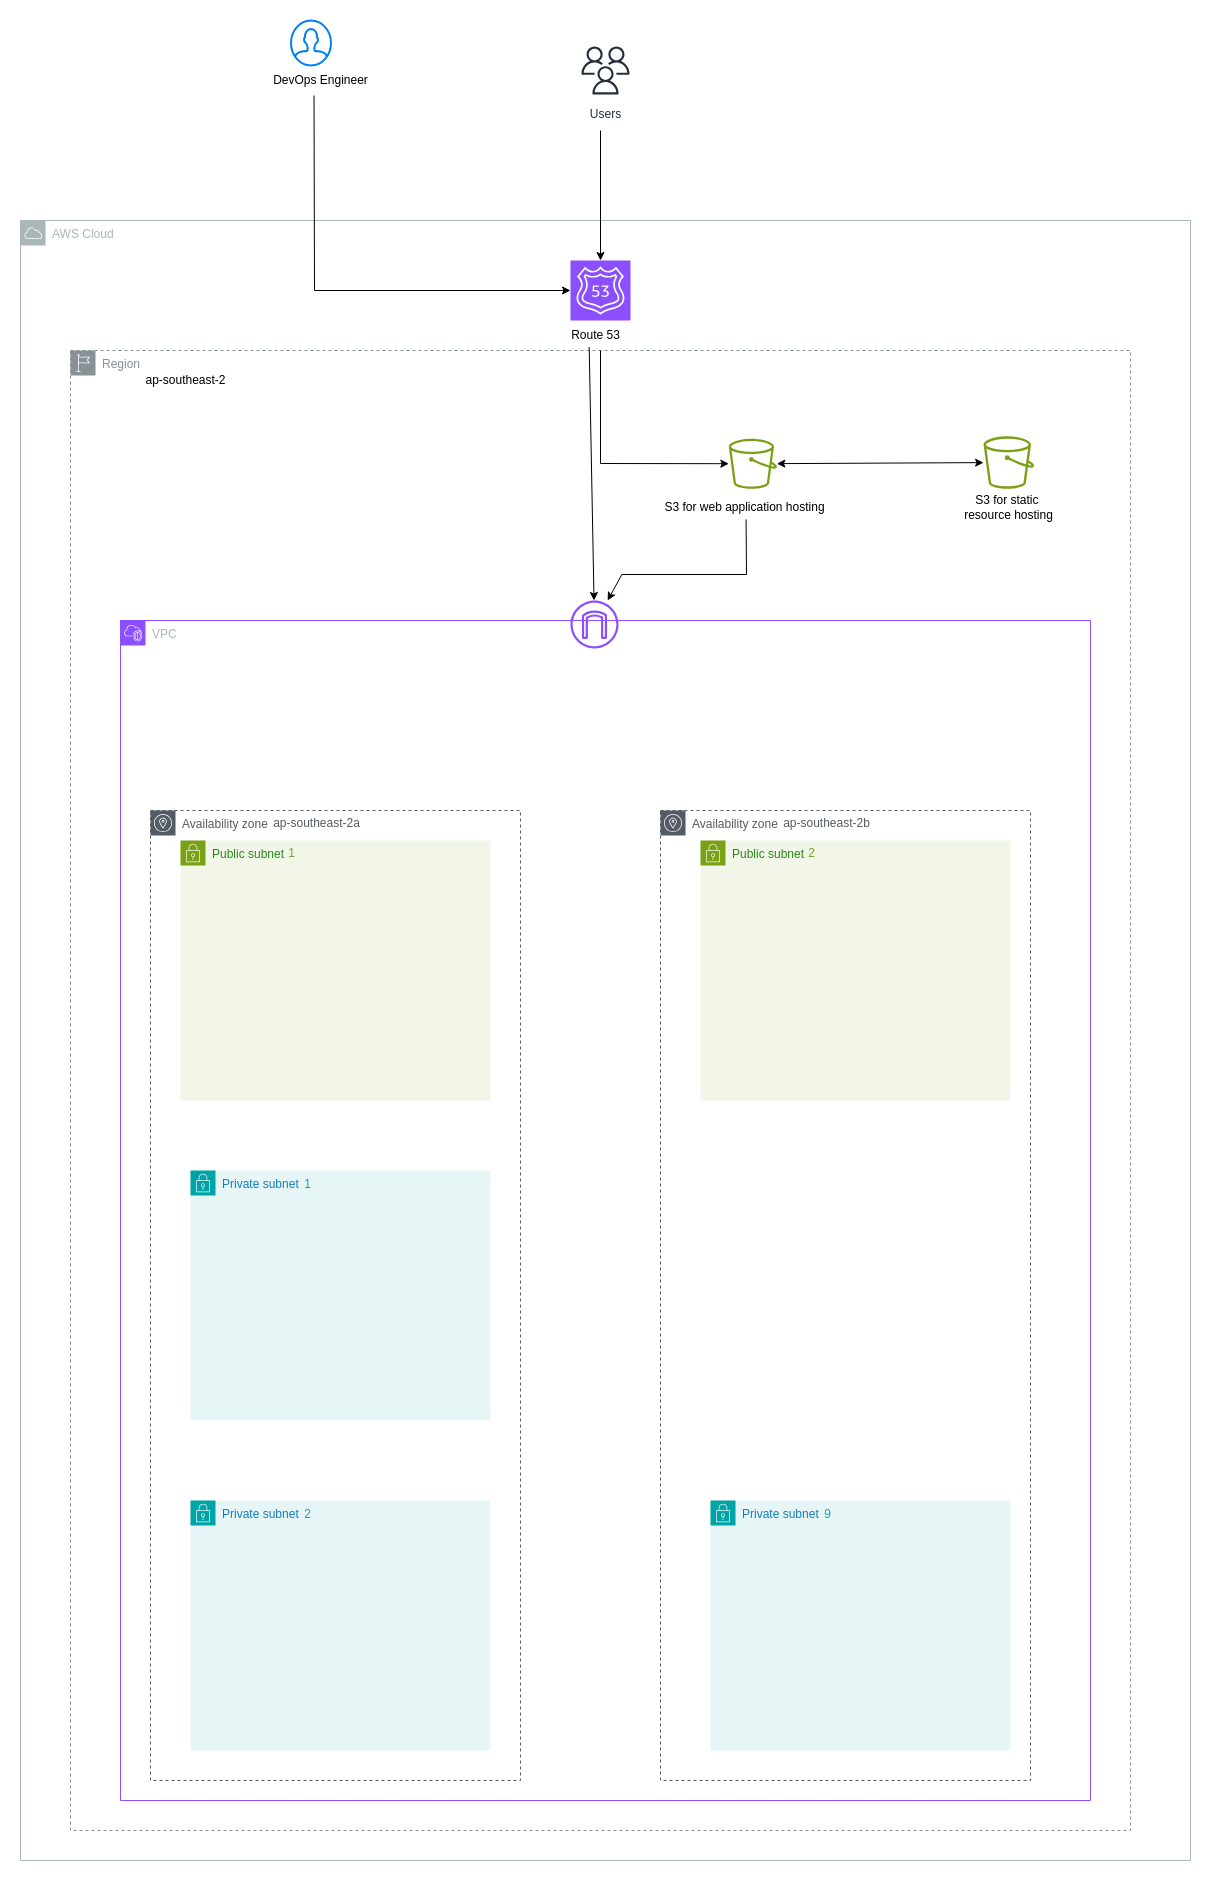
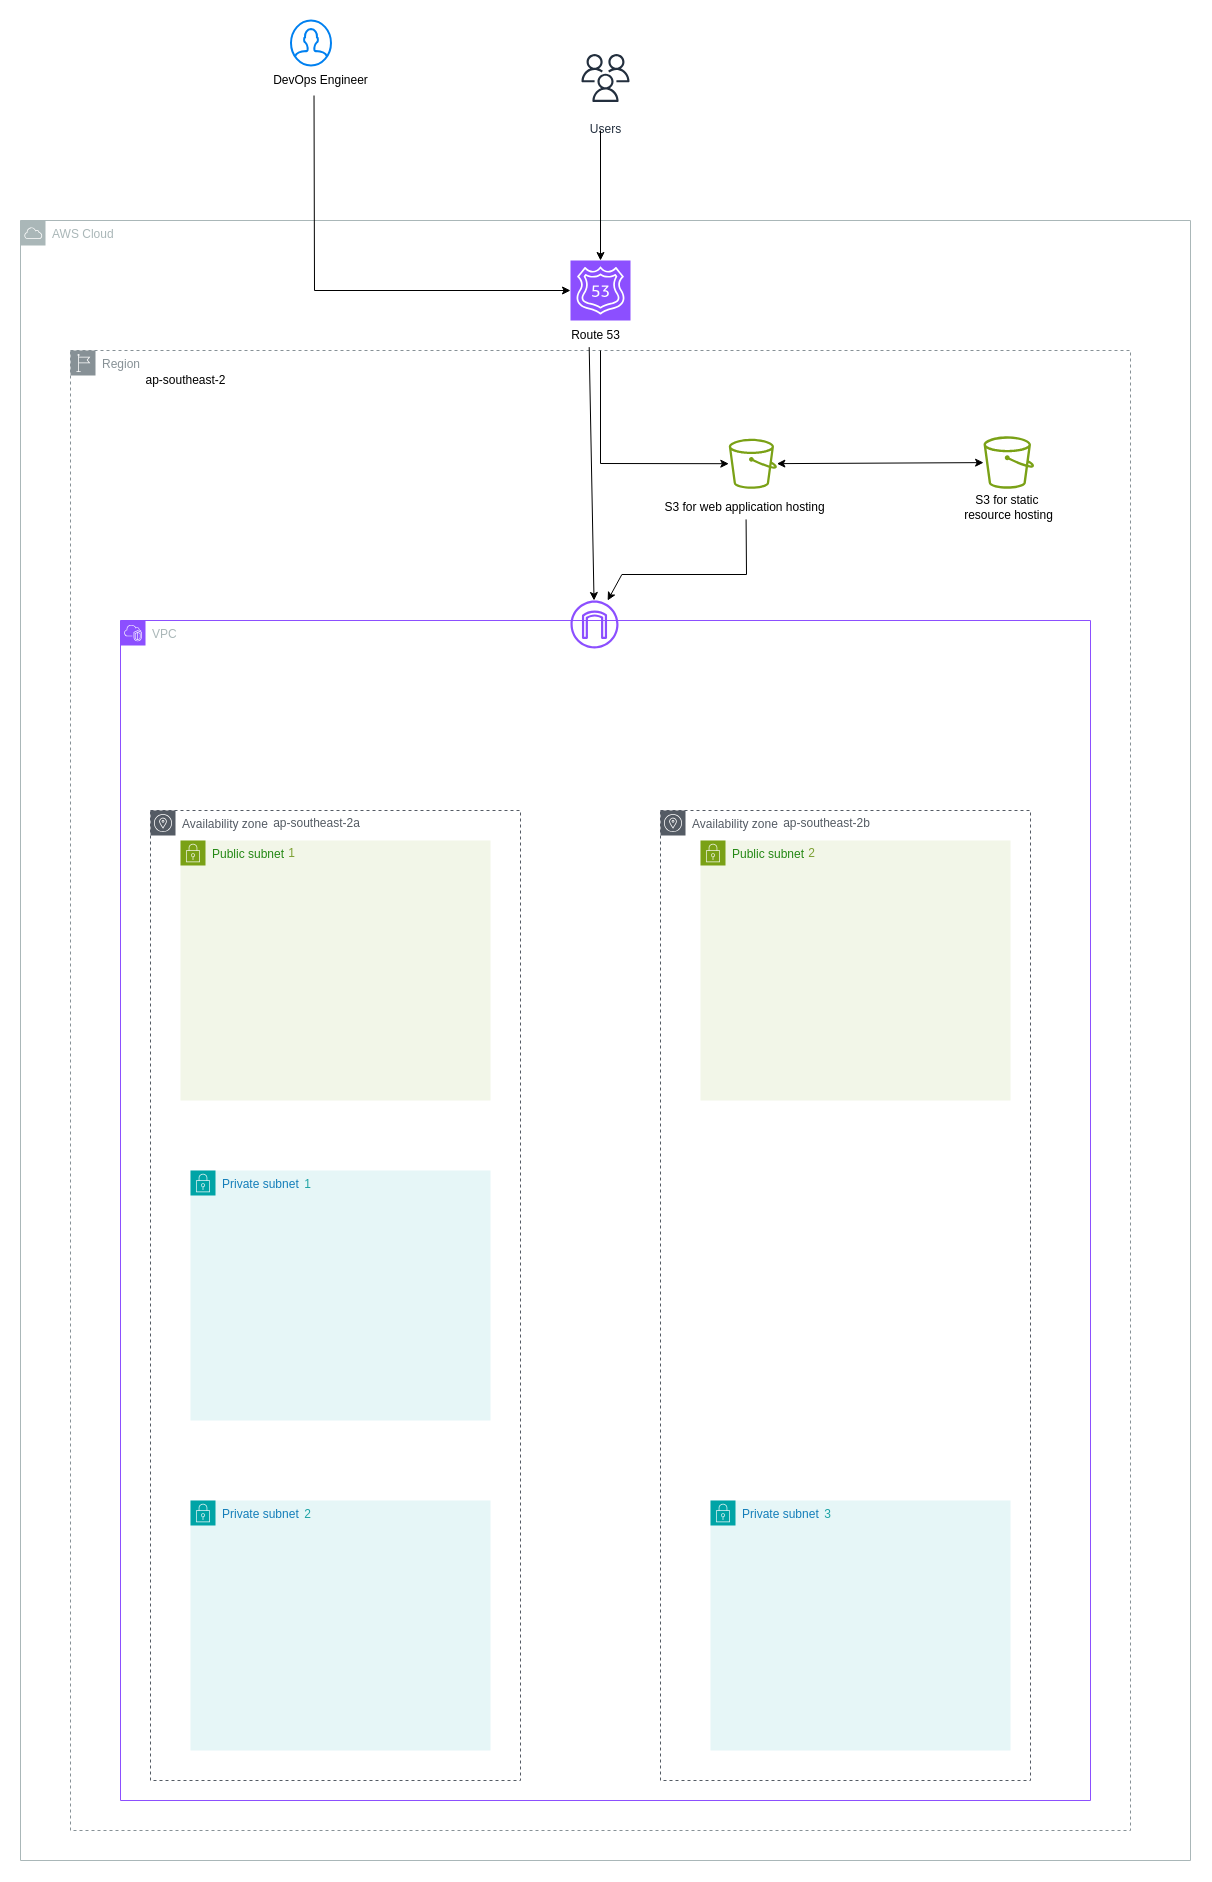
(606, 71) -> (606, 78)
(828, 1515) -> (828, 1515)
